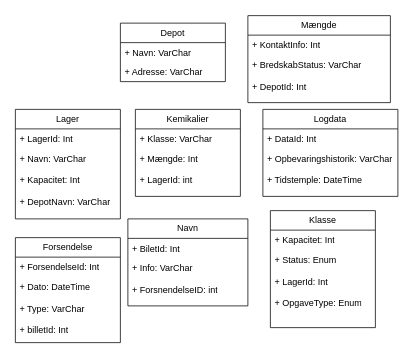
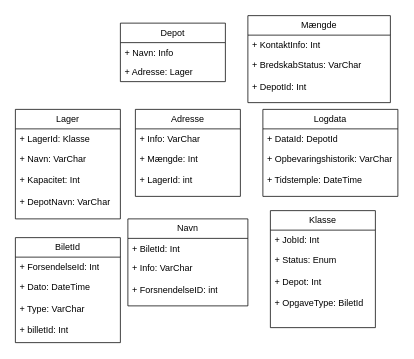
(159, 53) -> (152, 53)
(167, 73) -> (162, 73)
(188, 119) -> (188, 119)
(52, 139) -> (58, 139)
(178, 139) -> (174, 139)
(297, 139) -> (307, 139)
(311, 241) -> (302, 241)
(68, 247) -> (68, 247)
(307, 265) -> (307, 265)
(317, 304) -> (322, 304)
